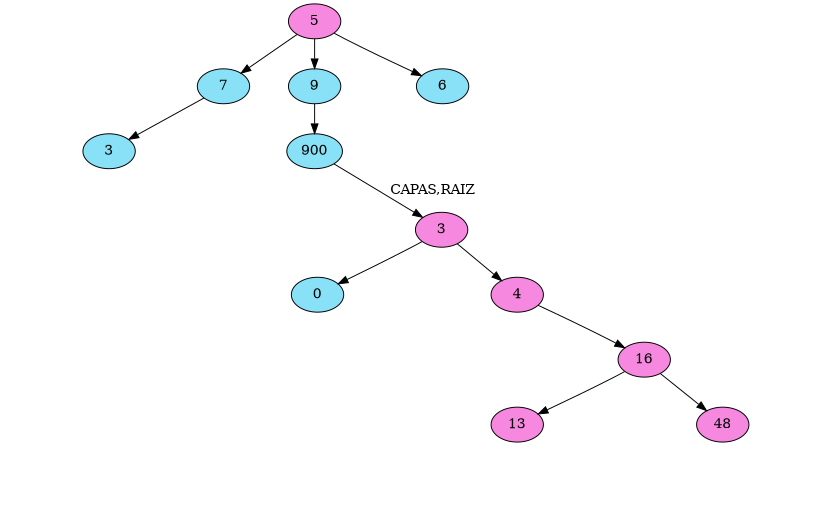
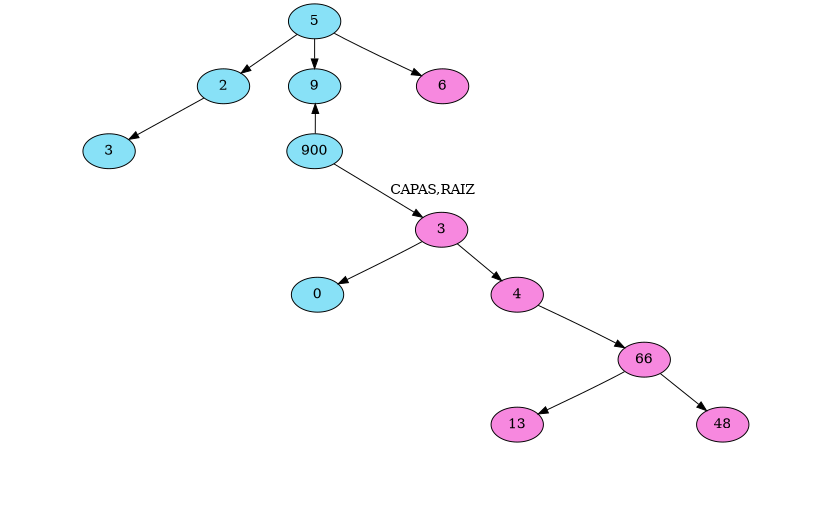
(315, 21) -> (315, 21)
(223, 86) -> (223, 86)
(443, 86) -> (443, 86)
(315, 114) -> (315, 124)
(644, 360) -> (644, 360)
